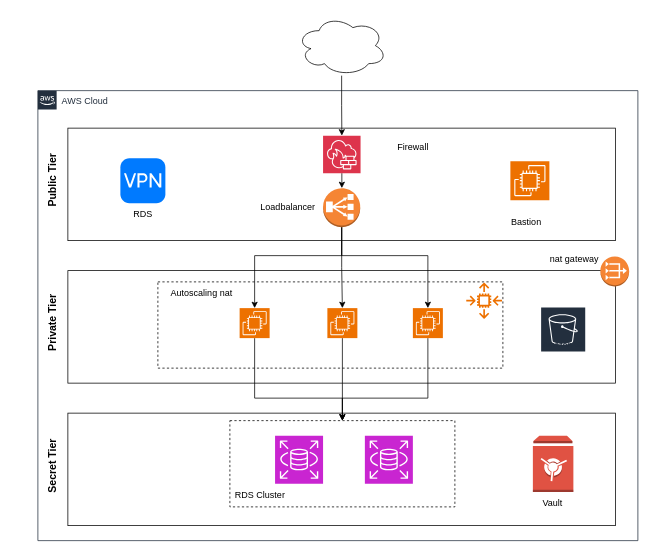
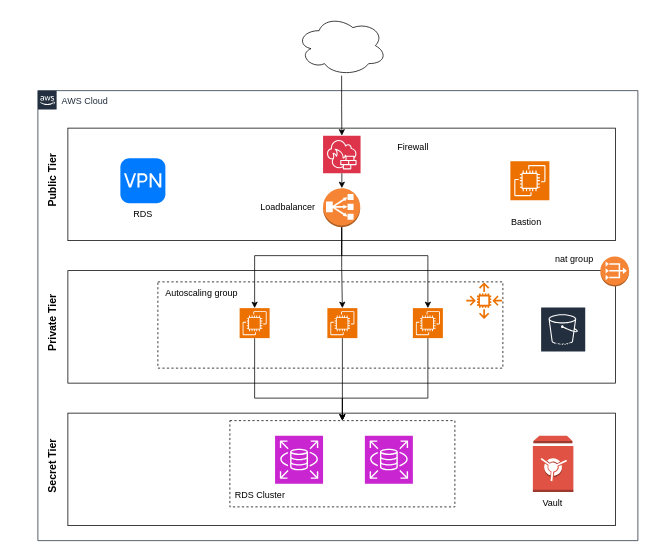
(575, 259) -> (575, 259)
(202, 293) -> (202, 293)
